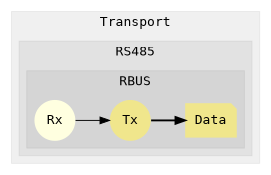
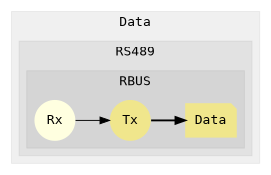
(136, 22) -> (136, 22)
(136, 52) -> (136, 52)
